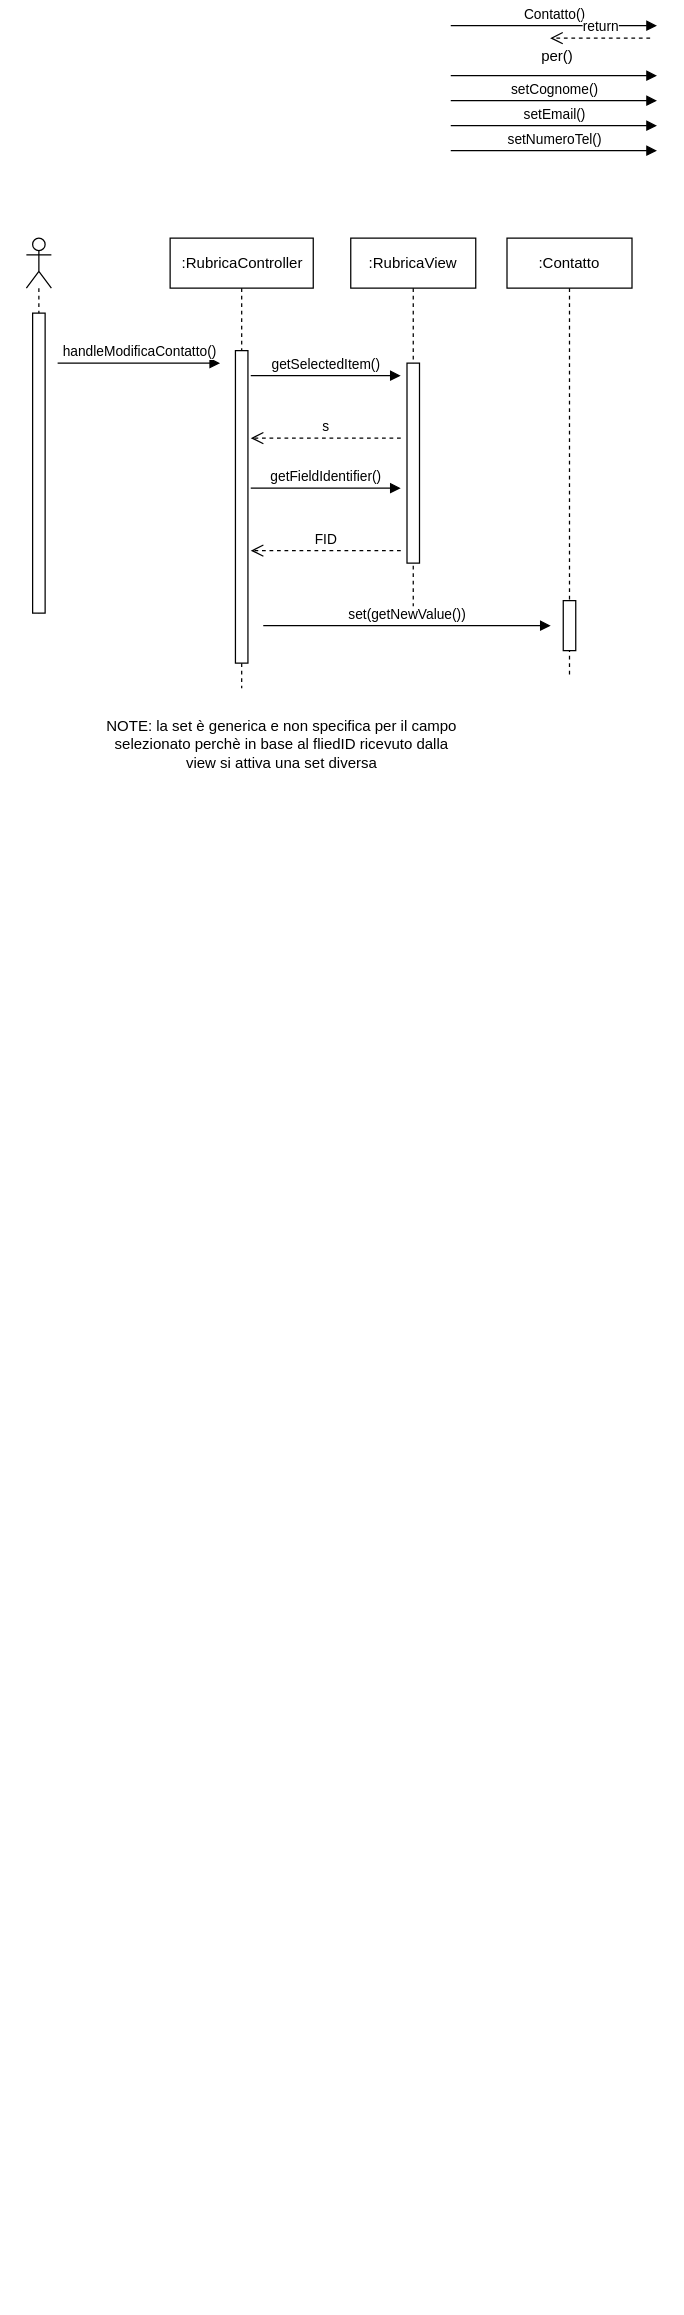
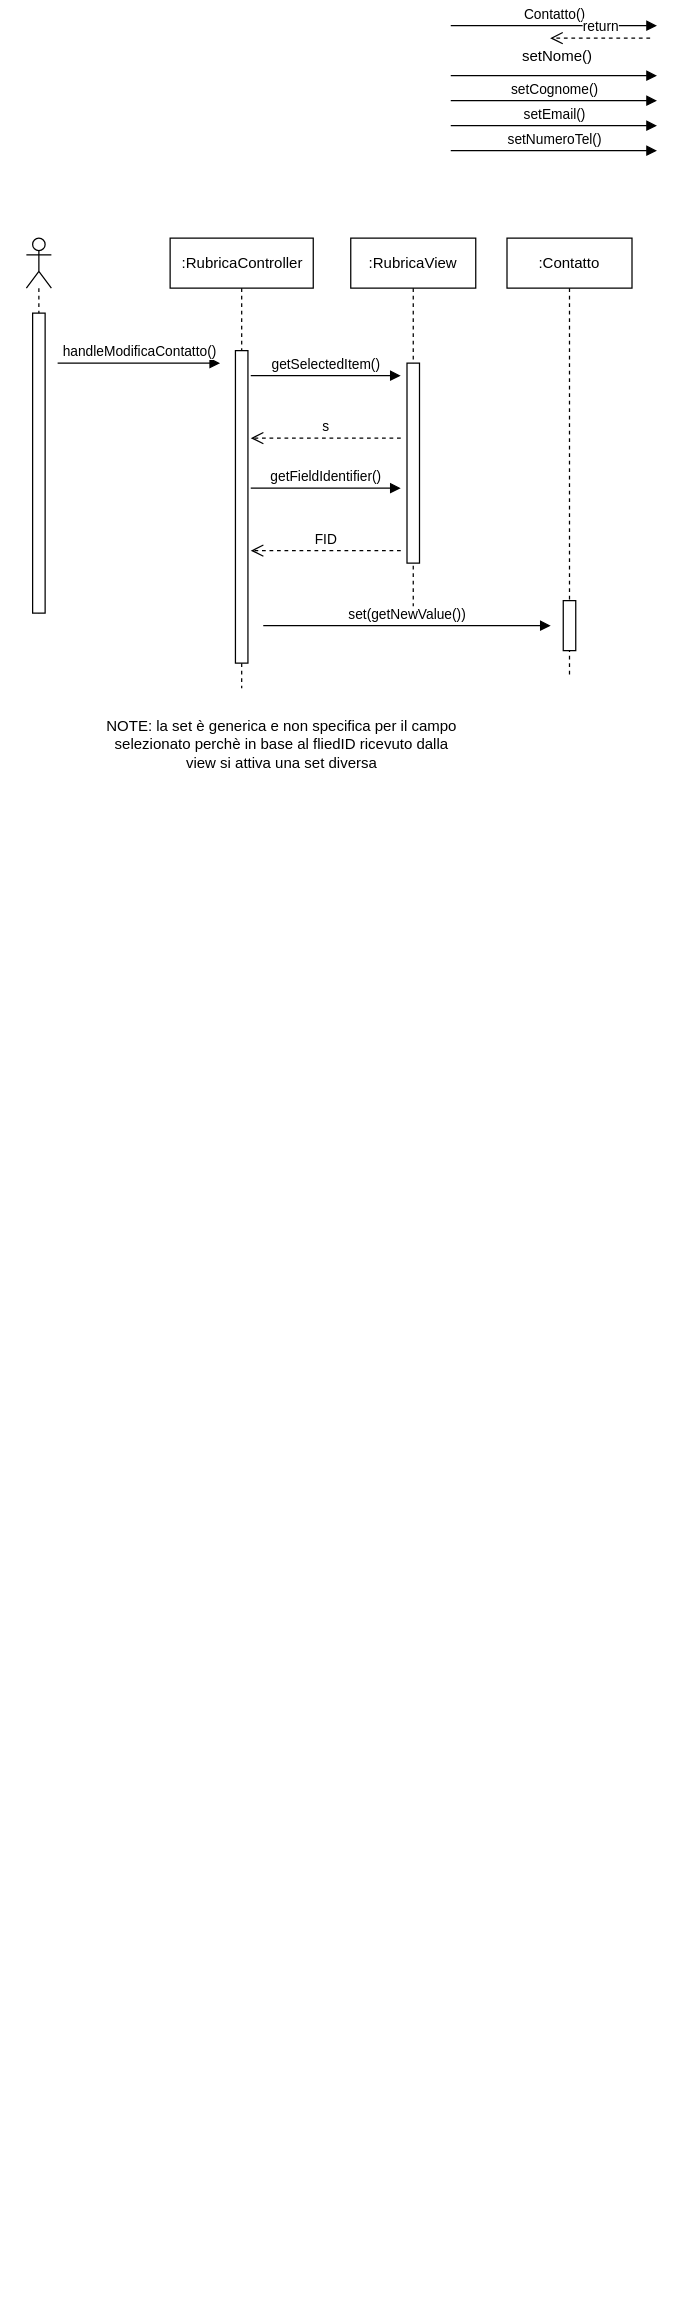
(558, 57) -> (558, 57)
